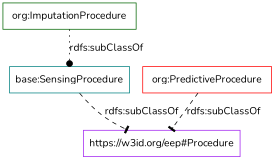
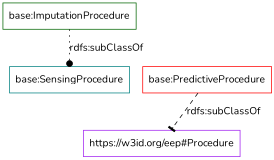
(70, 16) -> (70, 16)
(207, 80) -> (207, 80)
(100, 114) -> none
